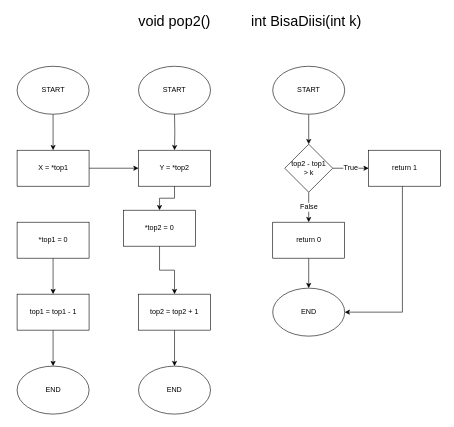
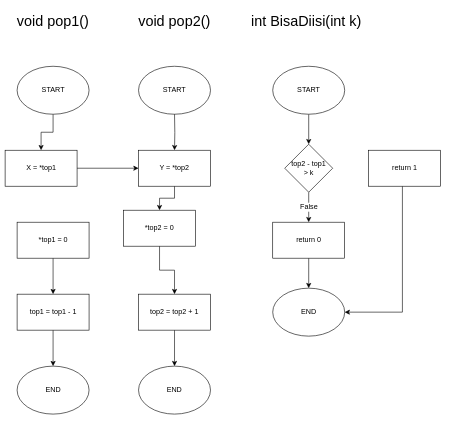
none -> (53, 21)
(53, 168) -> (41, 168)
(354, 168) -> none
